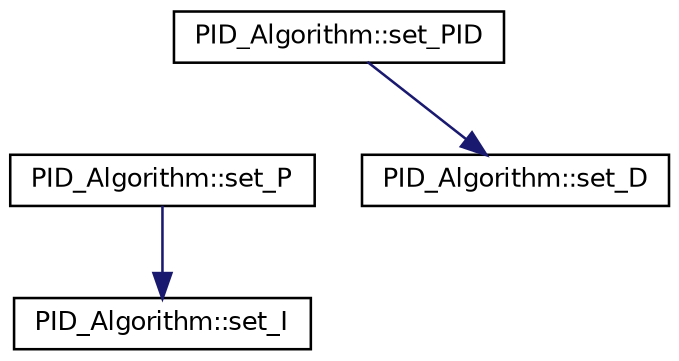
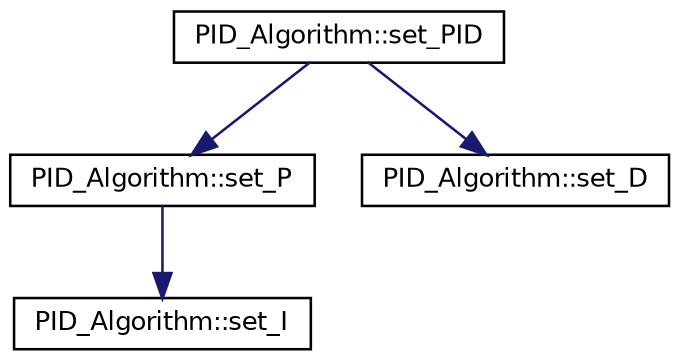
none -> (261, 101)
